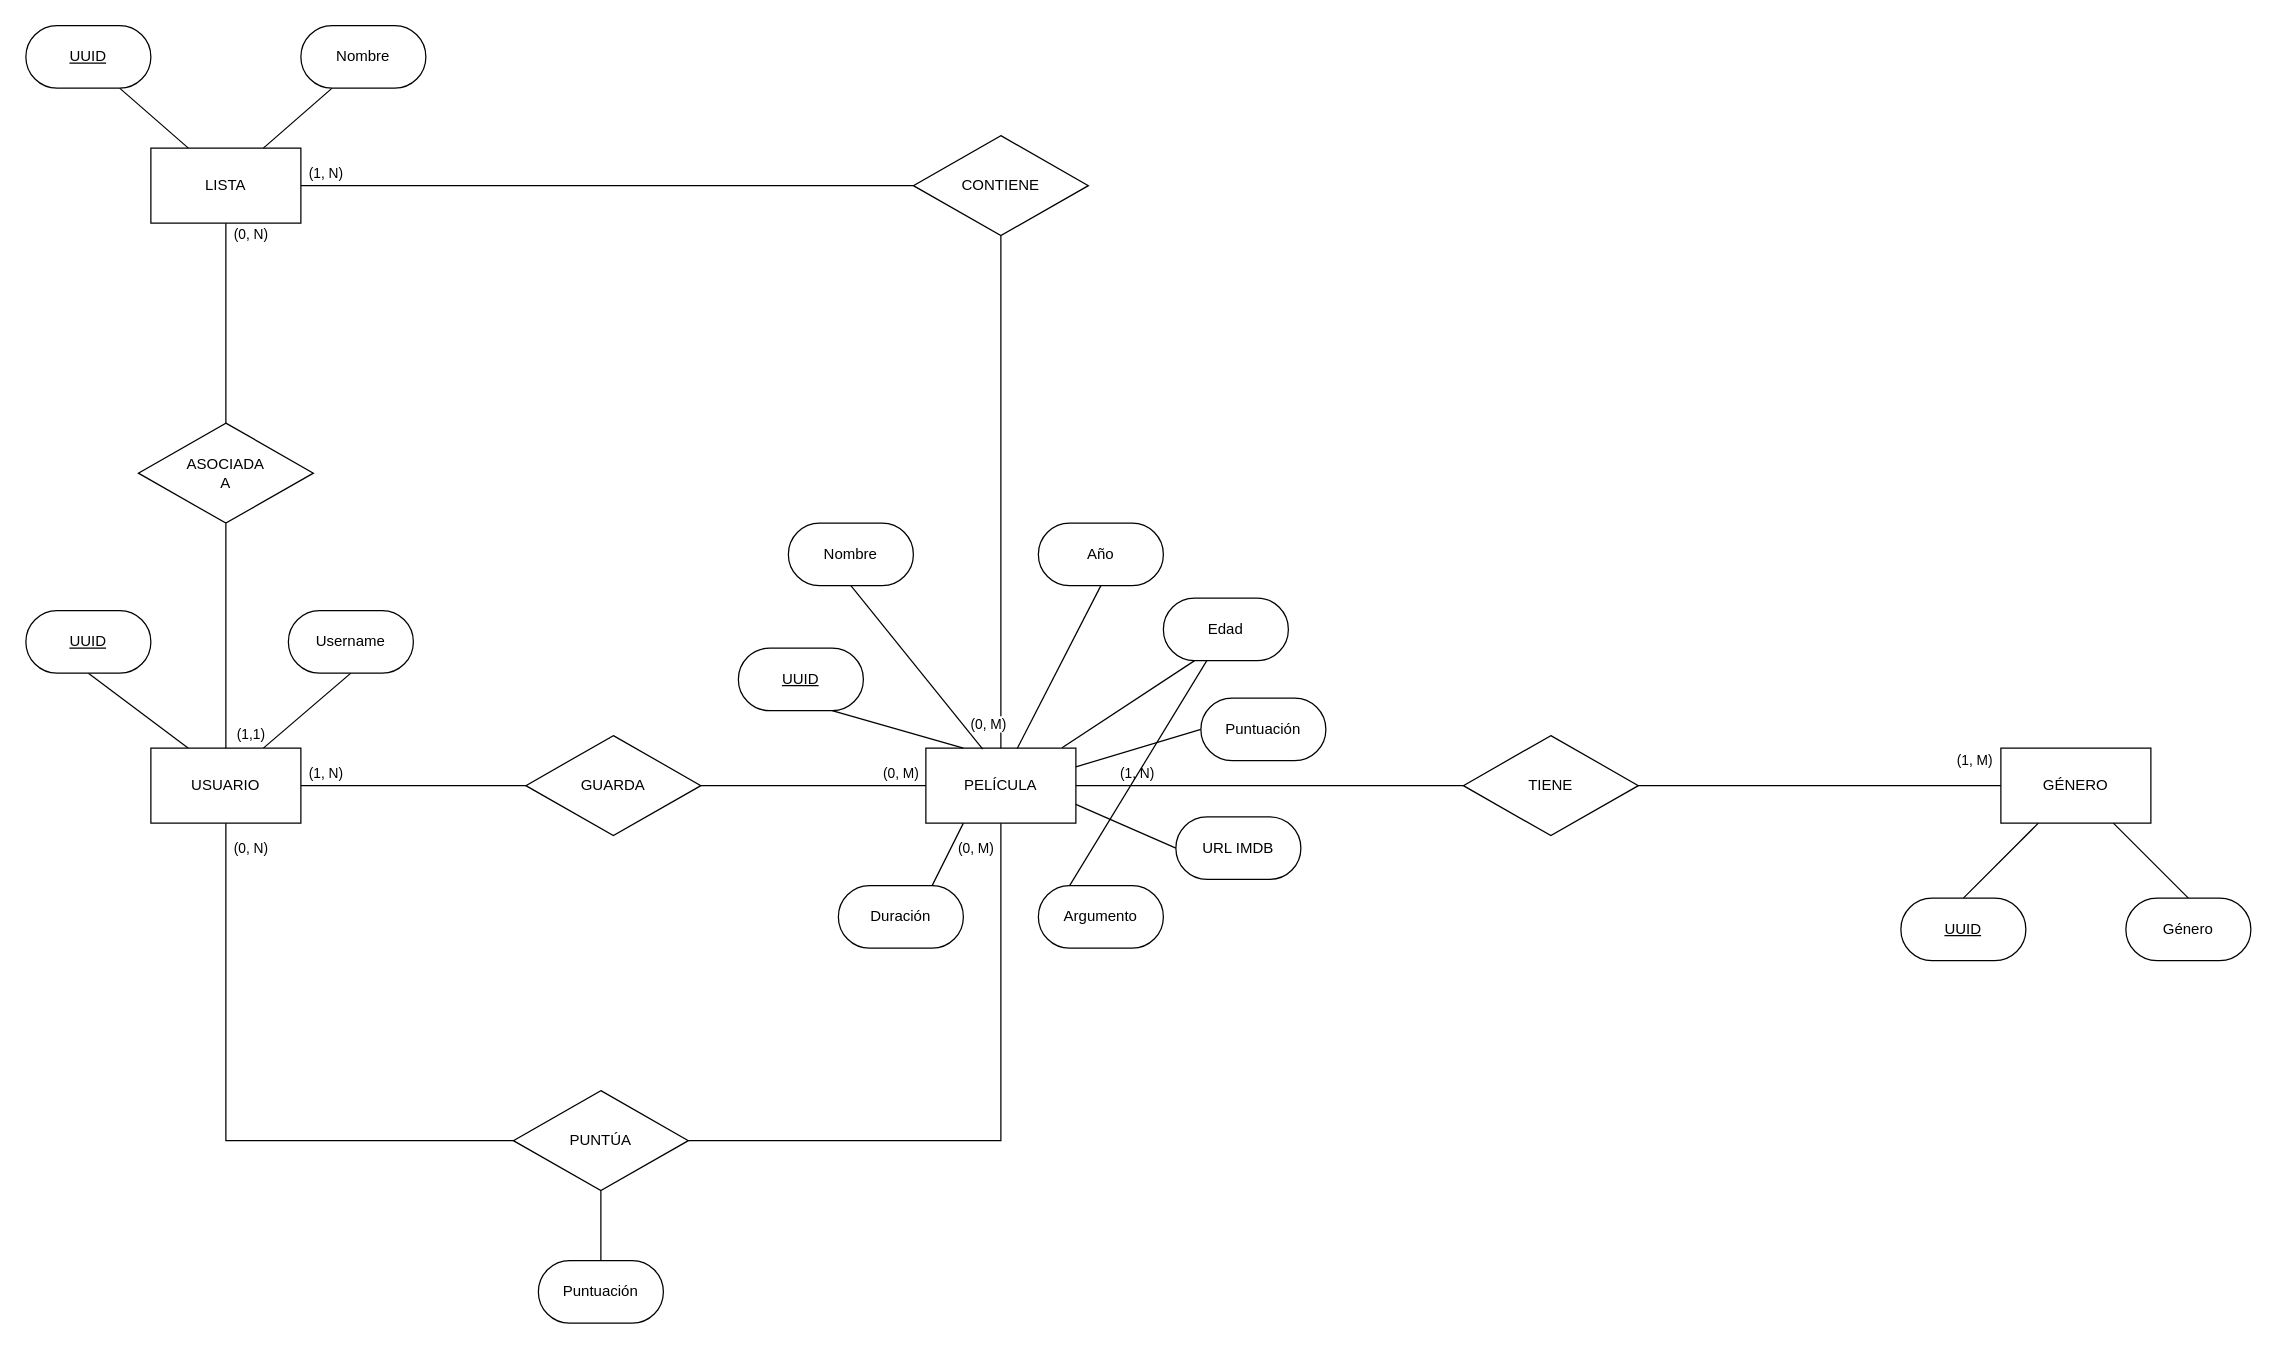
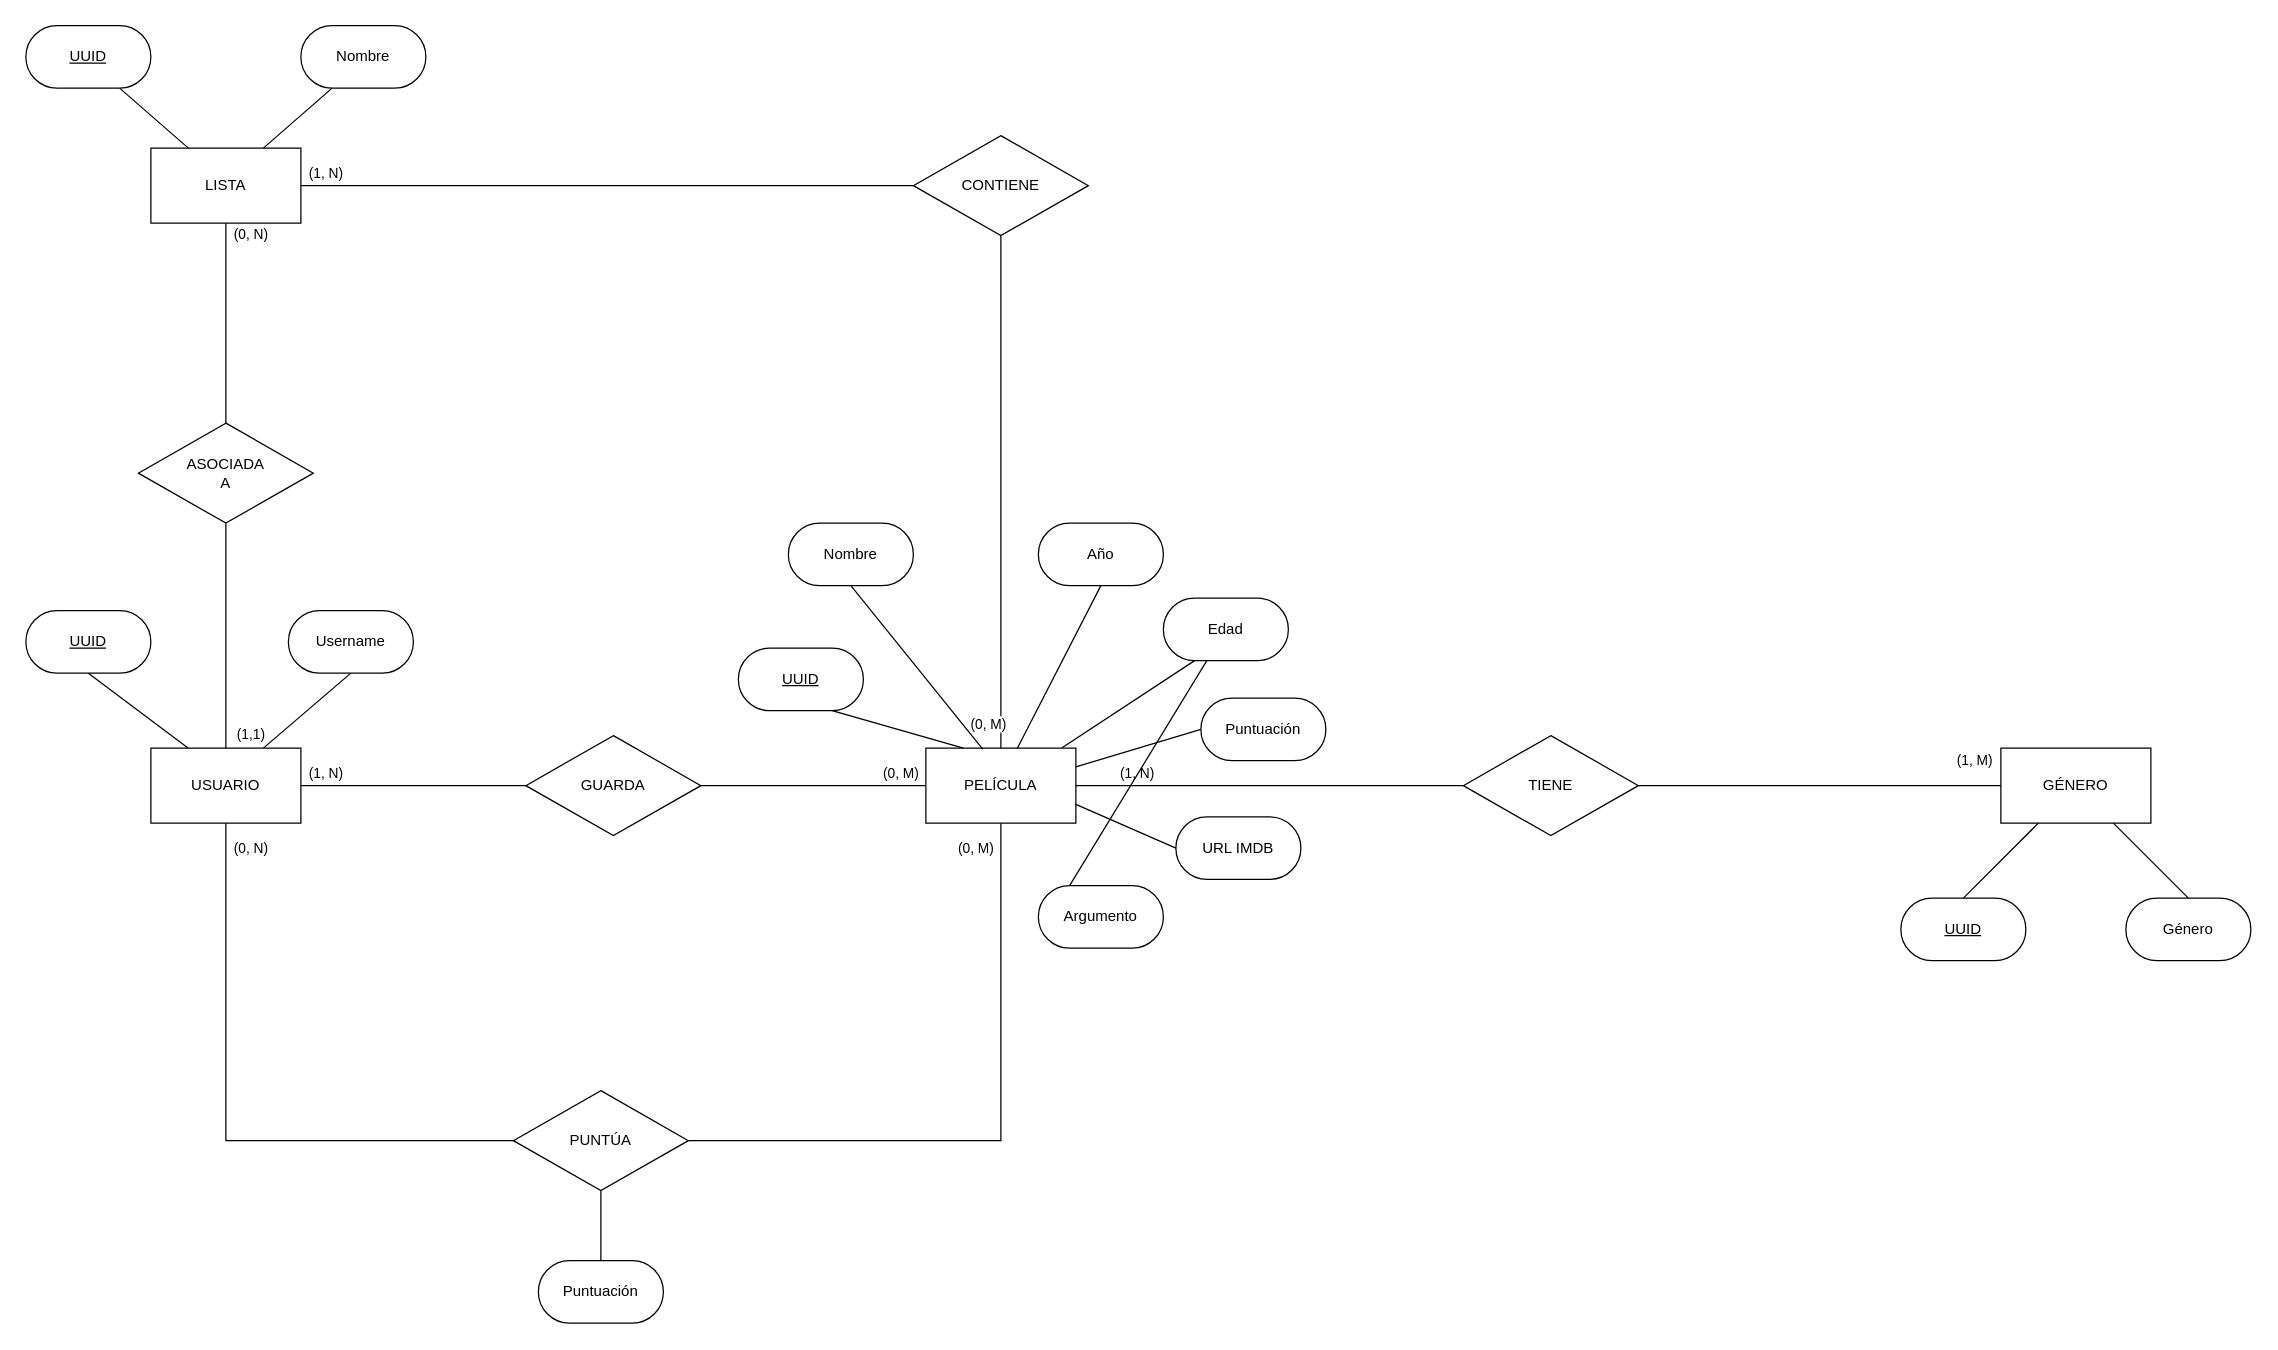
(947, 855) -> none
(901, 917) -> none
